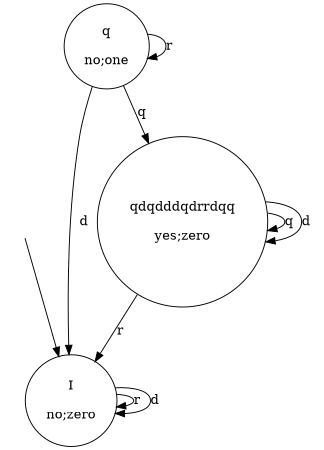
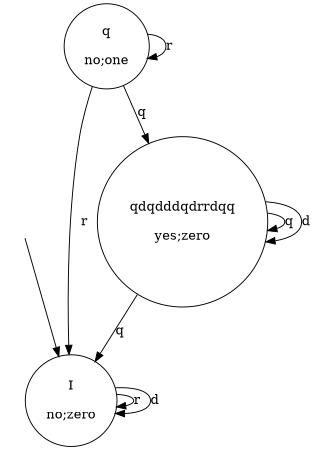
(84, 222) -> (84, 222)
(120, 331) -> (120, 331)
